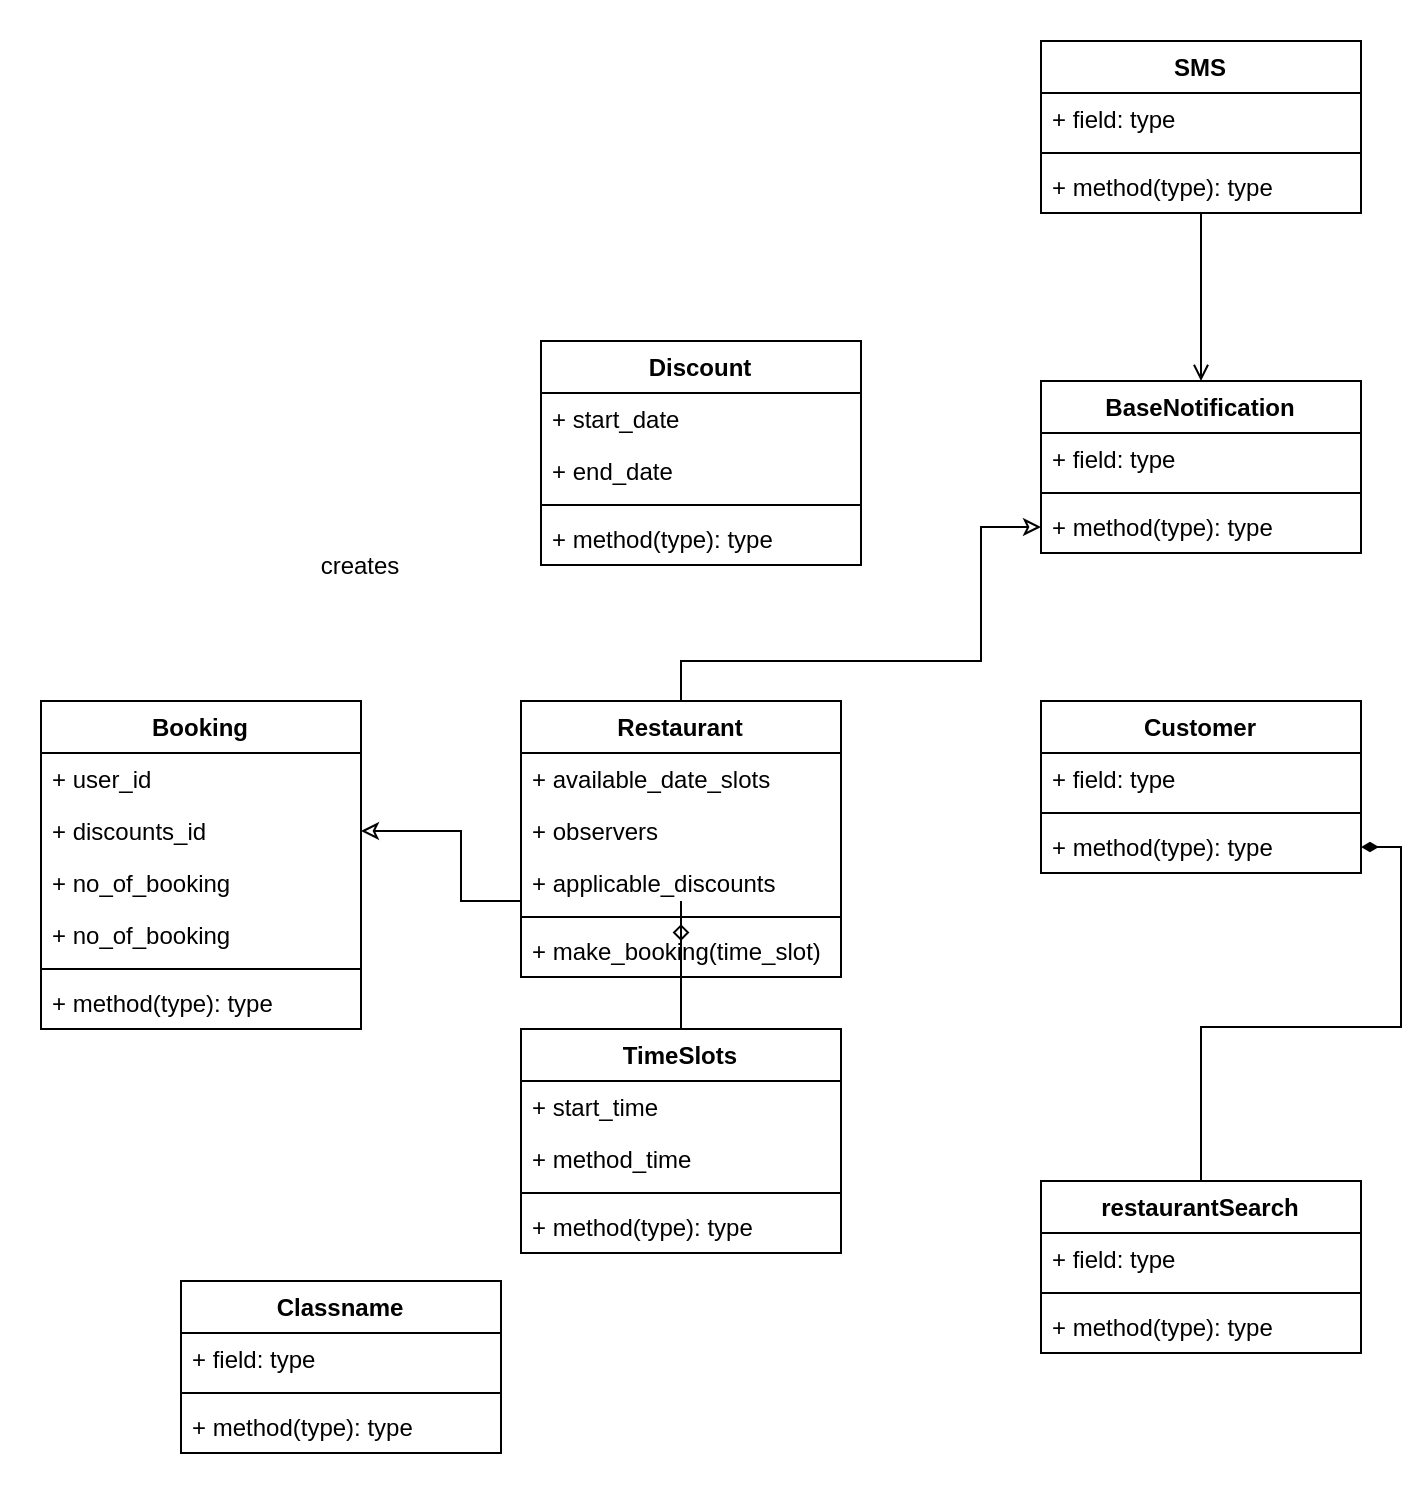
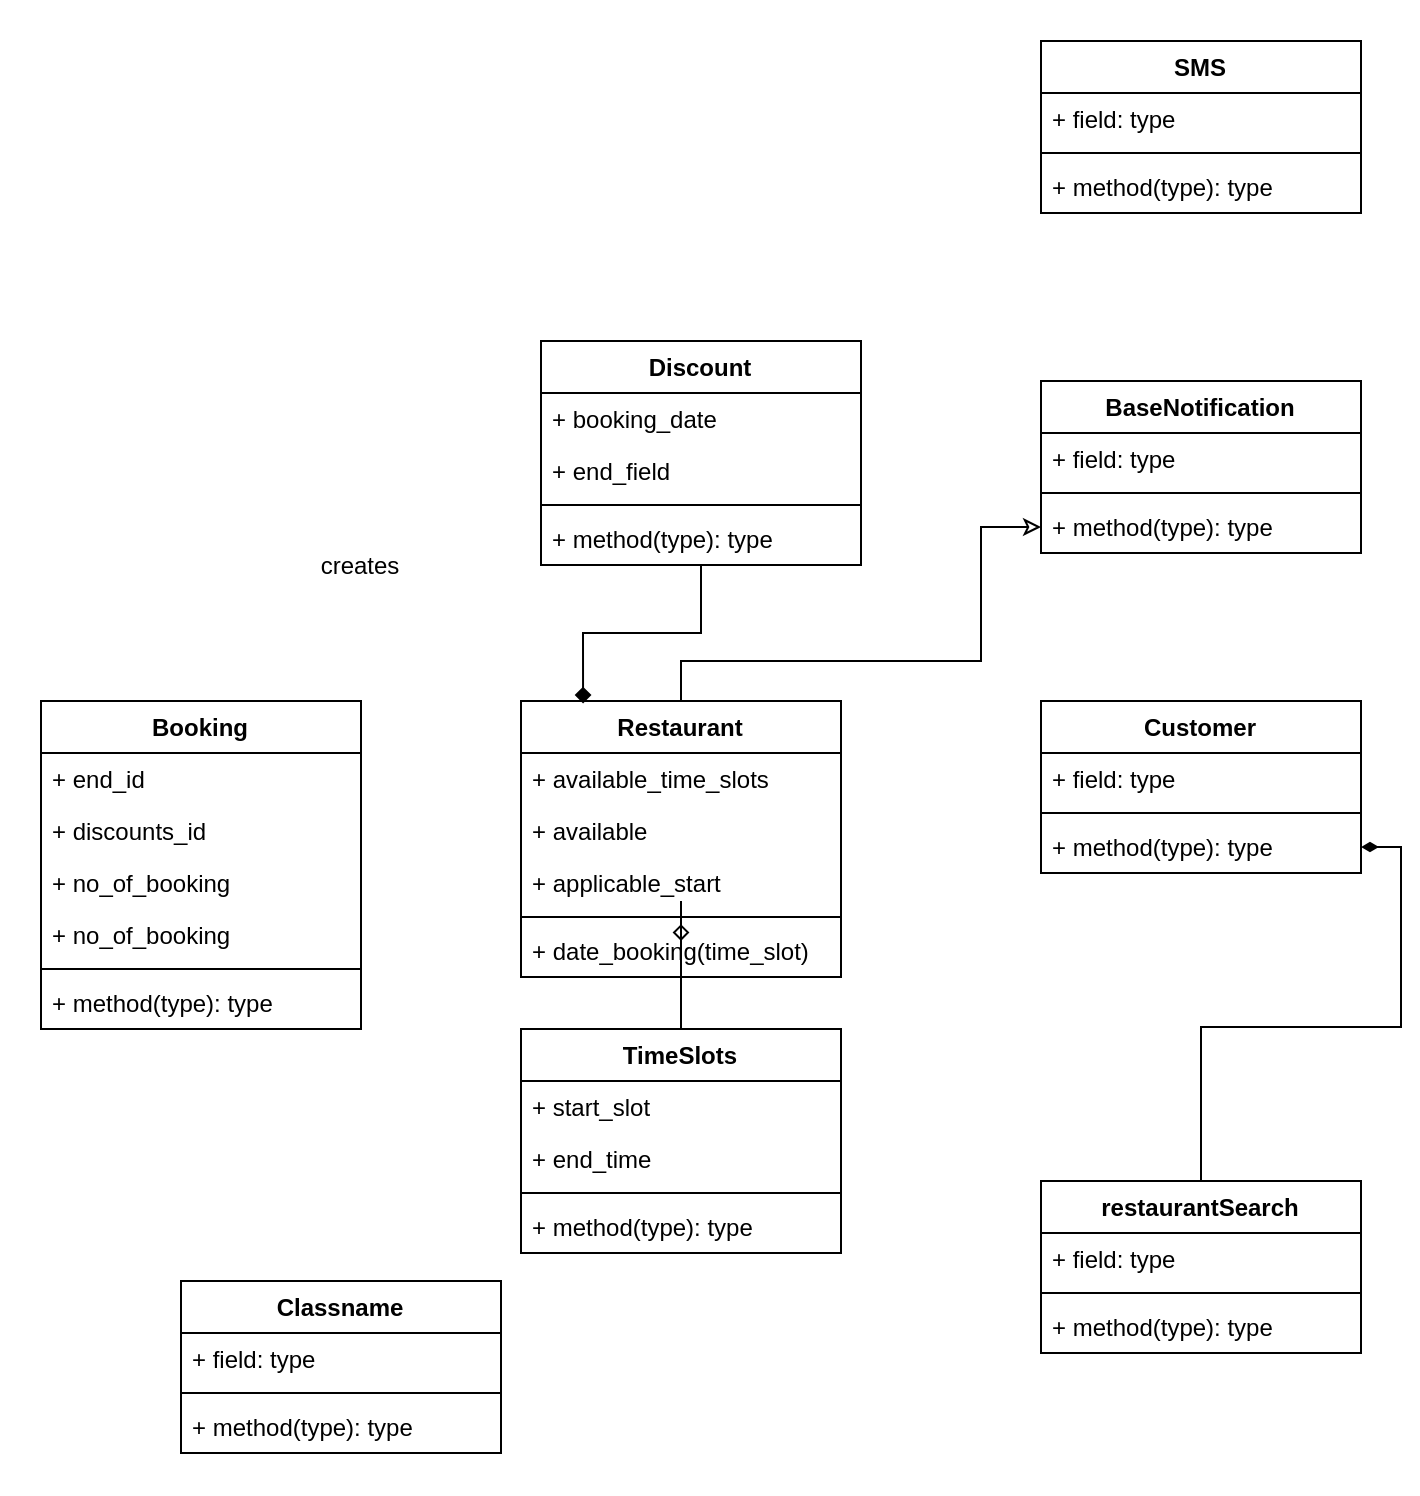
(1201, 296) -> none
(630, 420) -> (640, 420)
(616, 472) -> (617, 472)
none -> (647, 633)
(106, 780) -> (100, 780)
(664, 780) -> (661, 780)
(603, 832) -> (593, 832)
(461, 851) -> none
(664, 884) -> (640, 884)
(688, 952) -> (688, 952)
(606, 1108) -> (606, 1108)
(613, 1160) -> (593, 1160)
